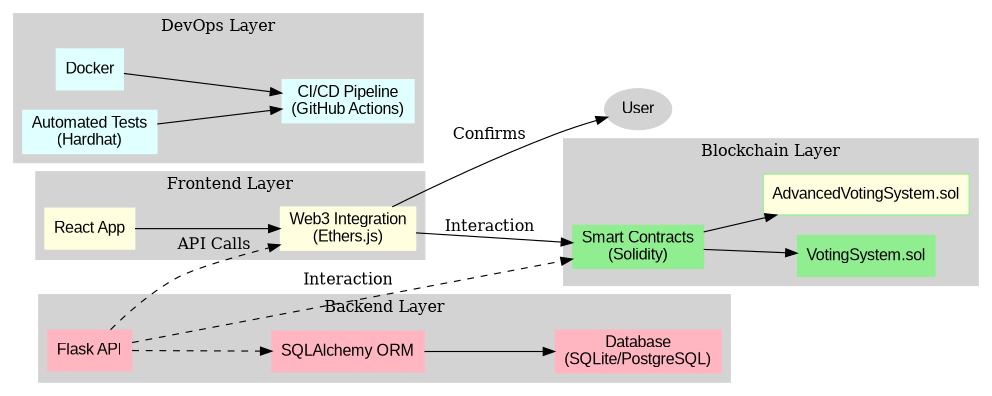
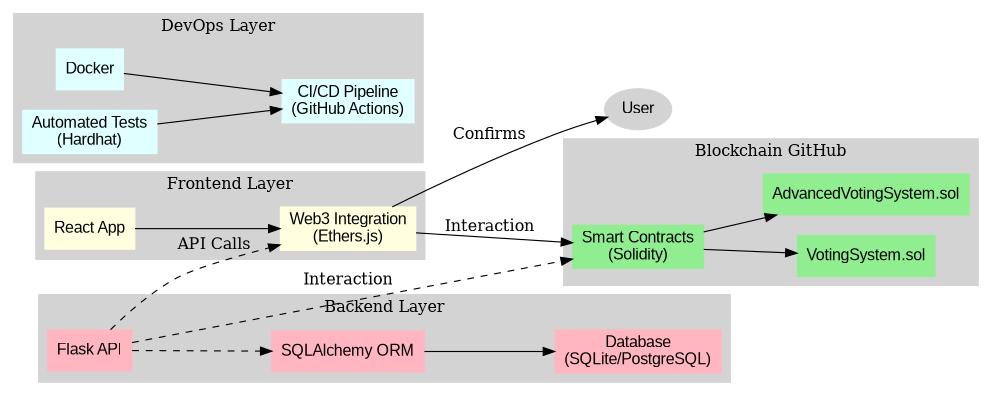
(771, 152) -> (771, 152)
(866, 195) -> (866, 195)
